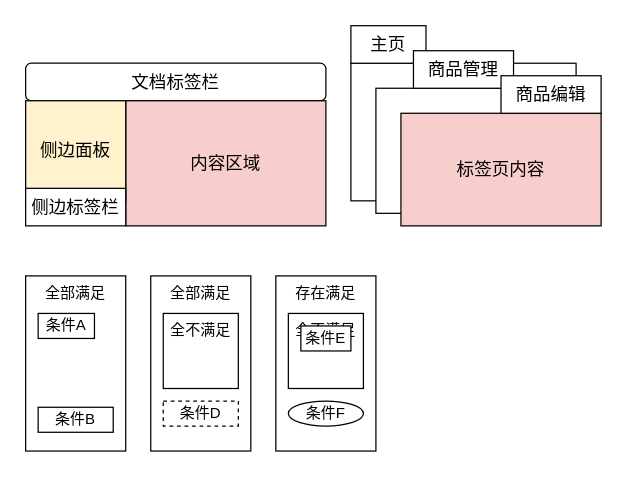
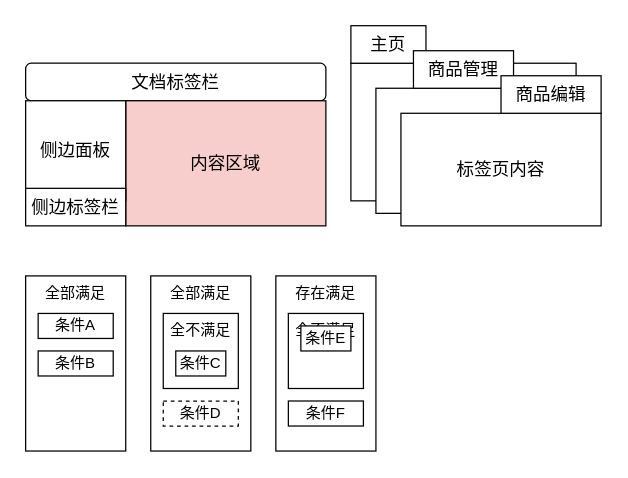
(76, 151) -> (76, 151)
(501, 169) -> (501, 169)
(66, 326) -> (76, 326)
none -> (201, 363)
(326, 413) -> (326, 413)
(76, 419) -> (76, 363)
